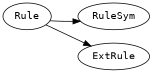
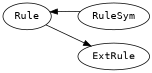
(61, 21) -> (69, 11)
